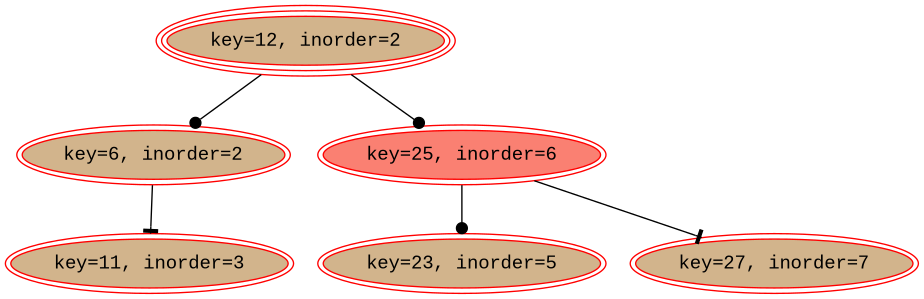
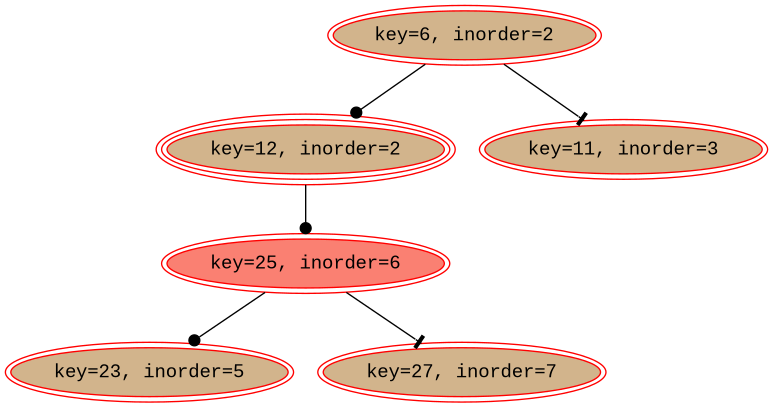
(231, 97) -> (393, 87)
